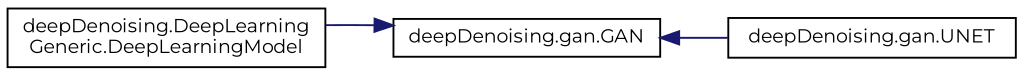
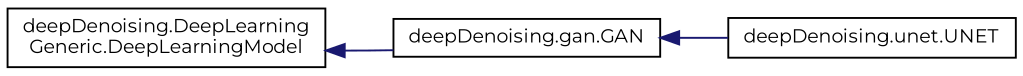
(350, 25) -> (369, 51)
(872, 38) -> (872, 38)
